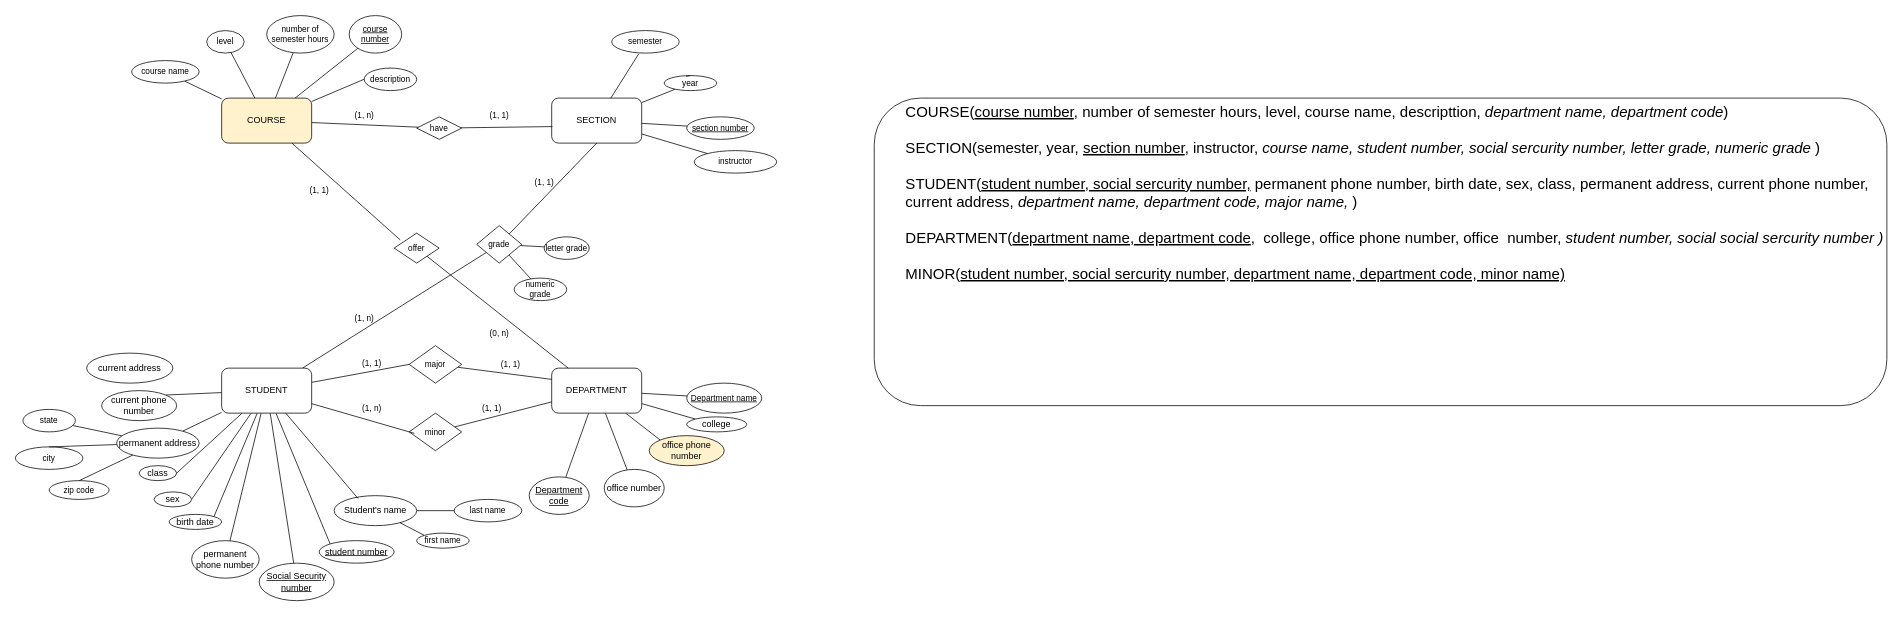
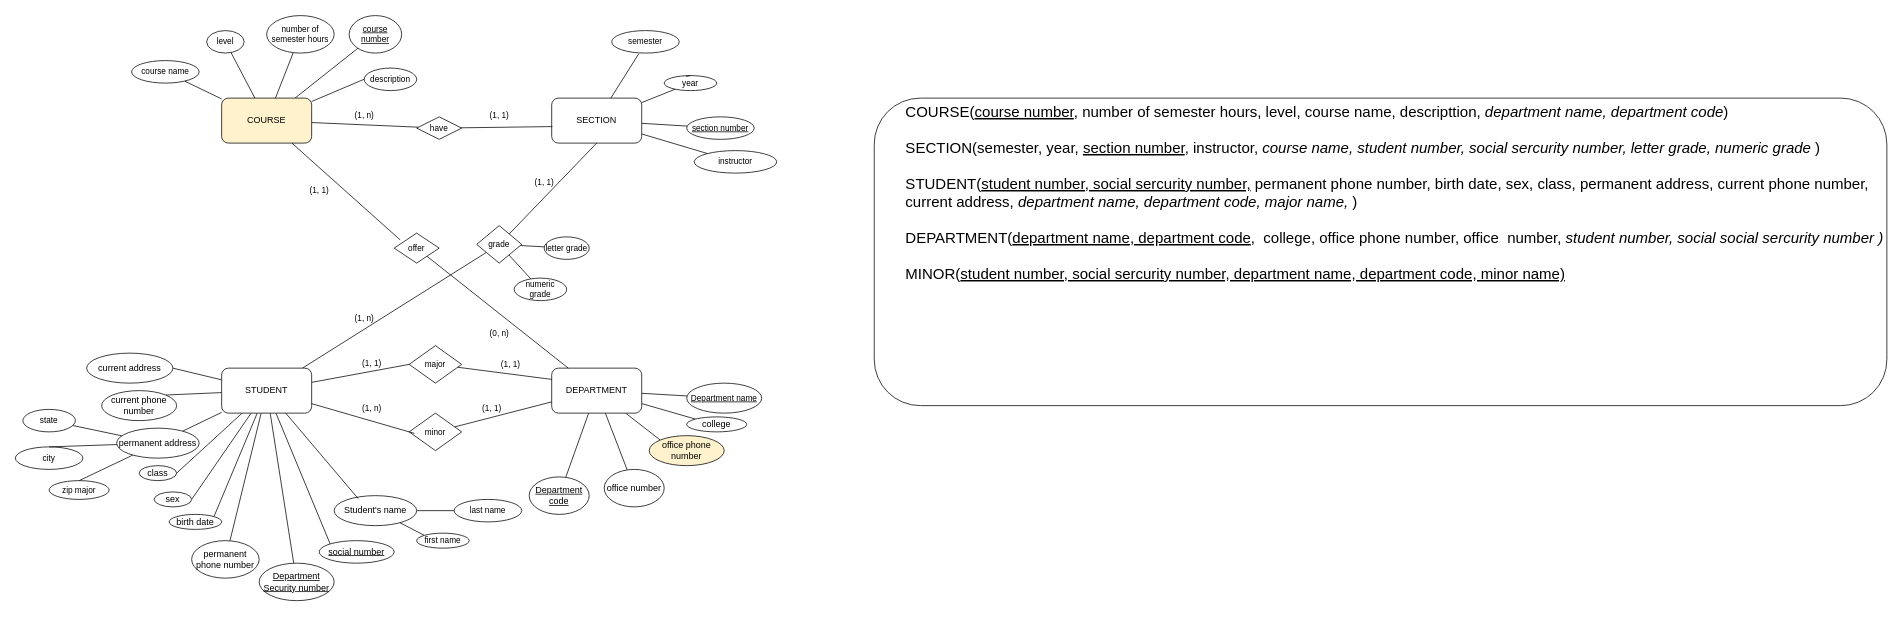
none -> (197, 374)
(79, 490) -> (79, 490)
(357, 552) -> (357, 552)
(297, 582) -> (297, 582)
